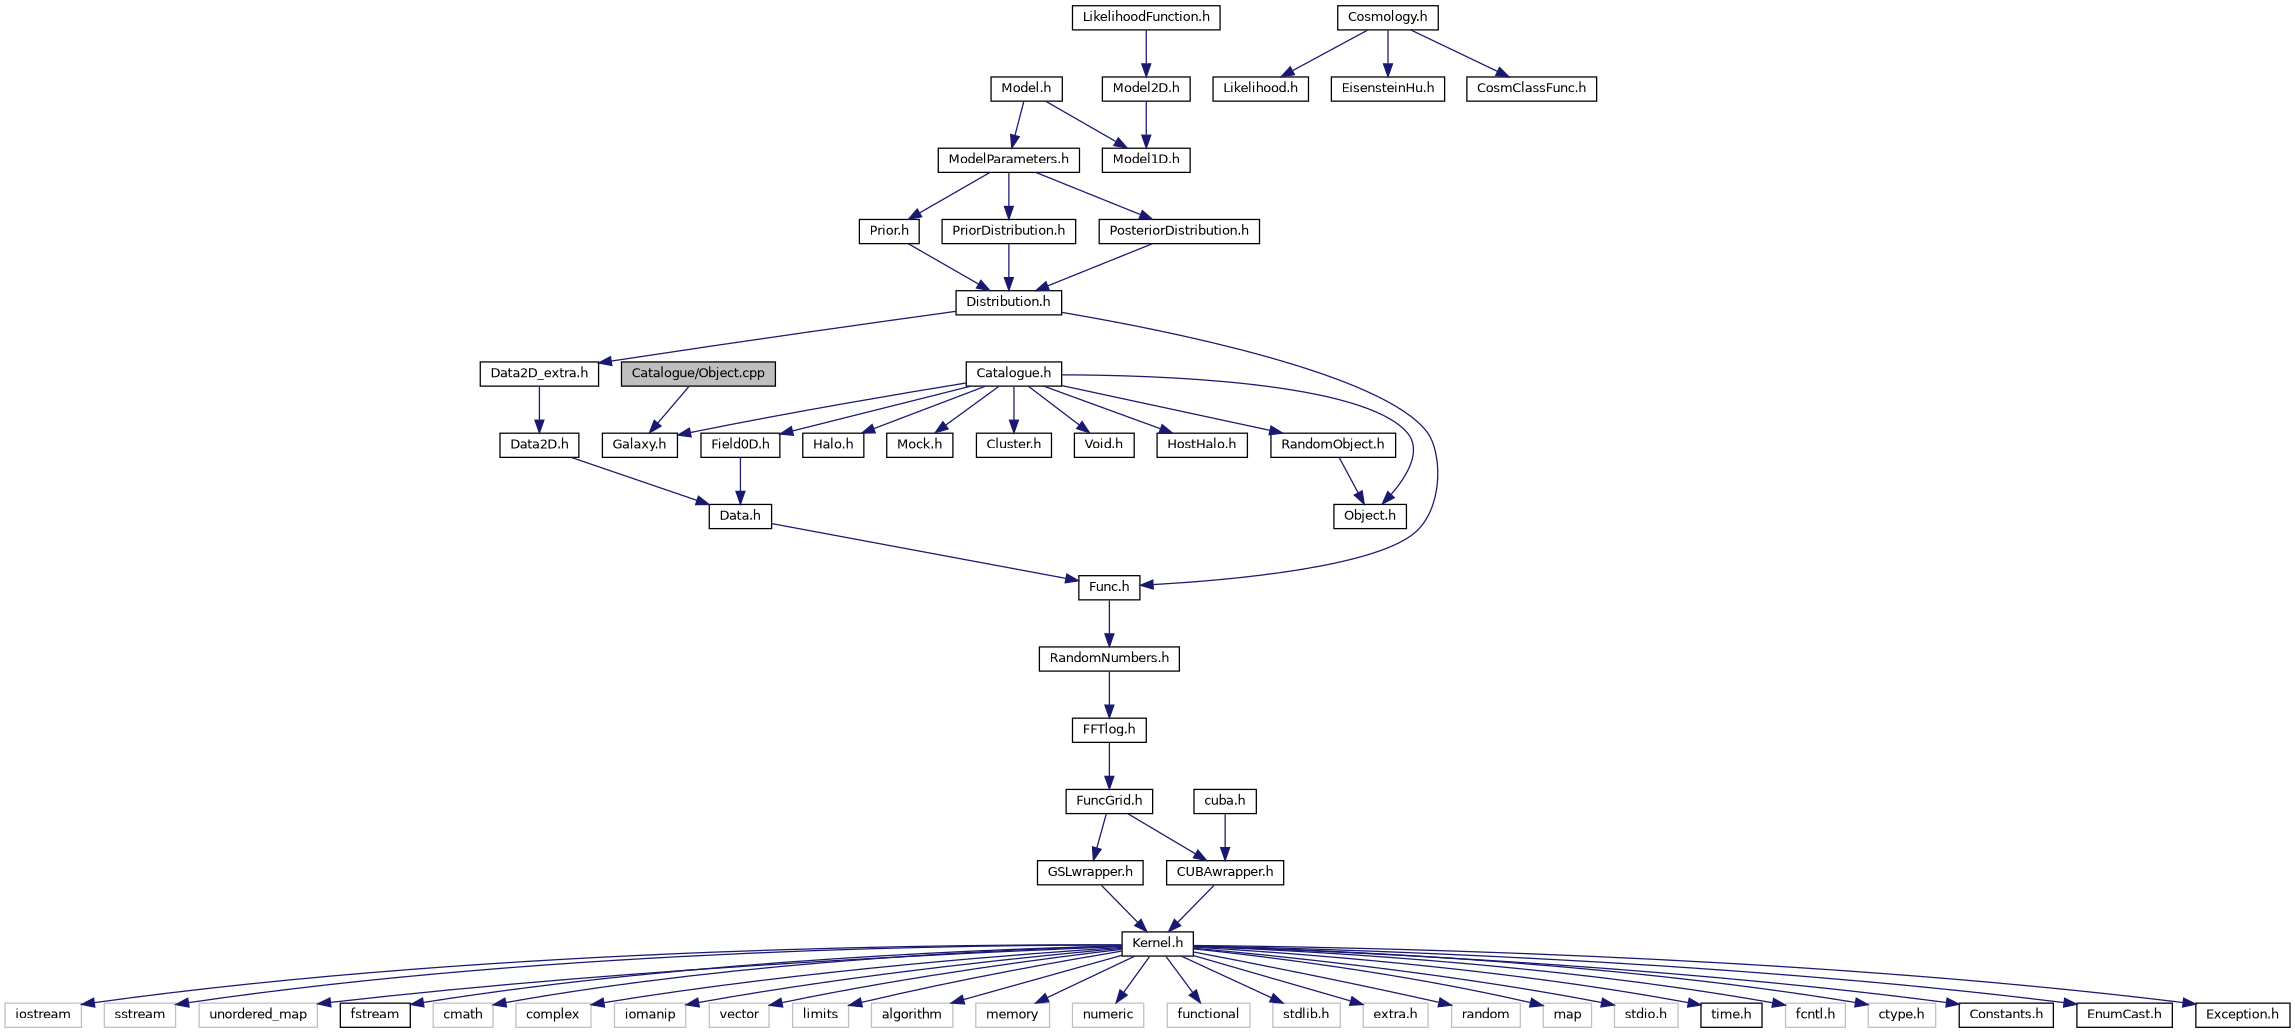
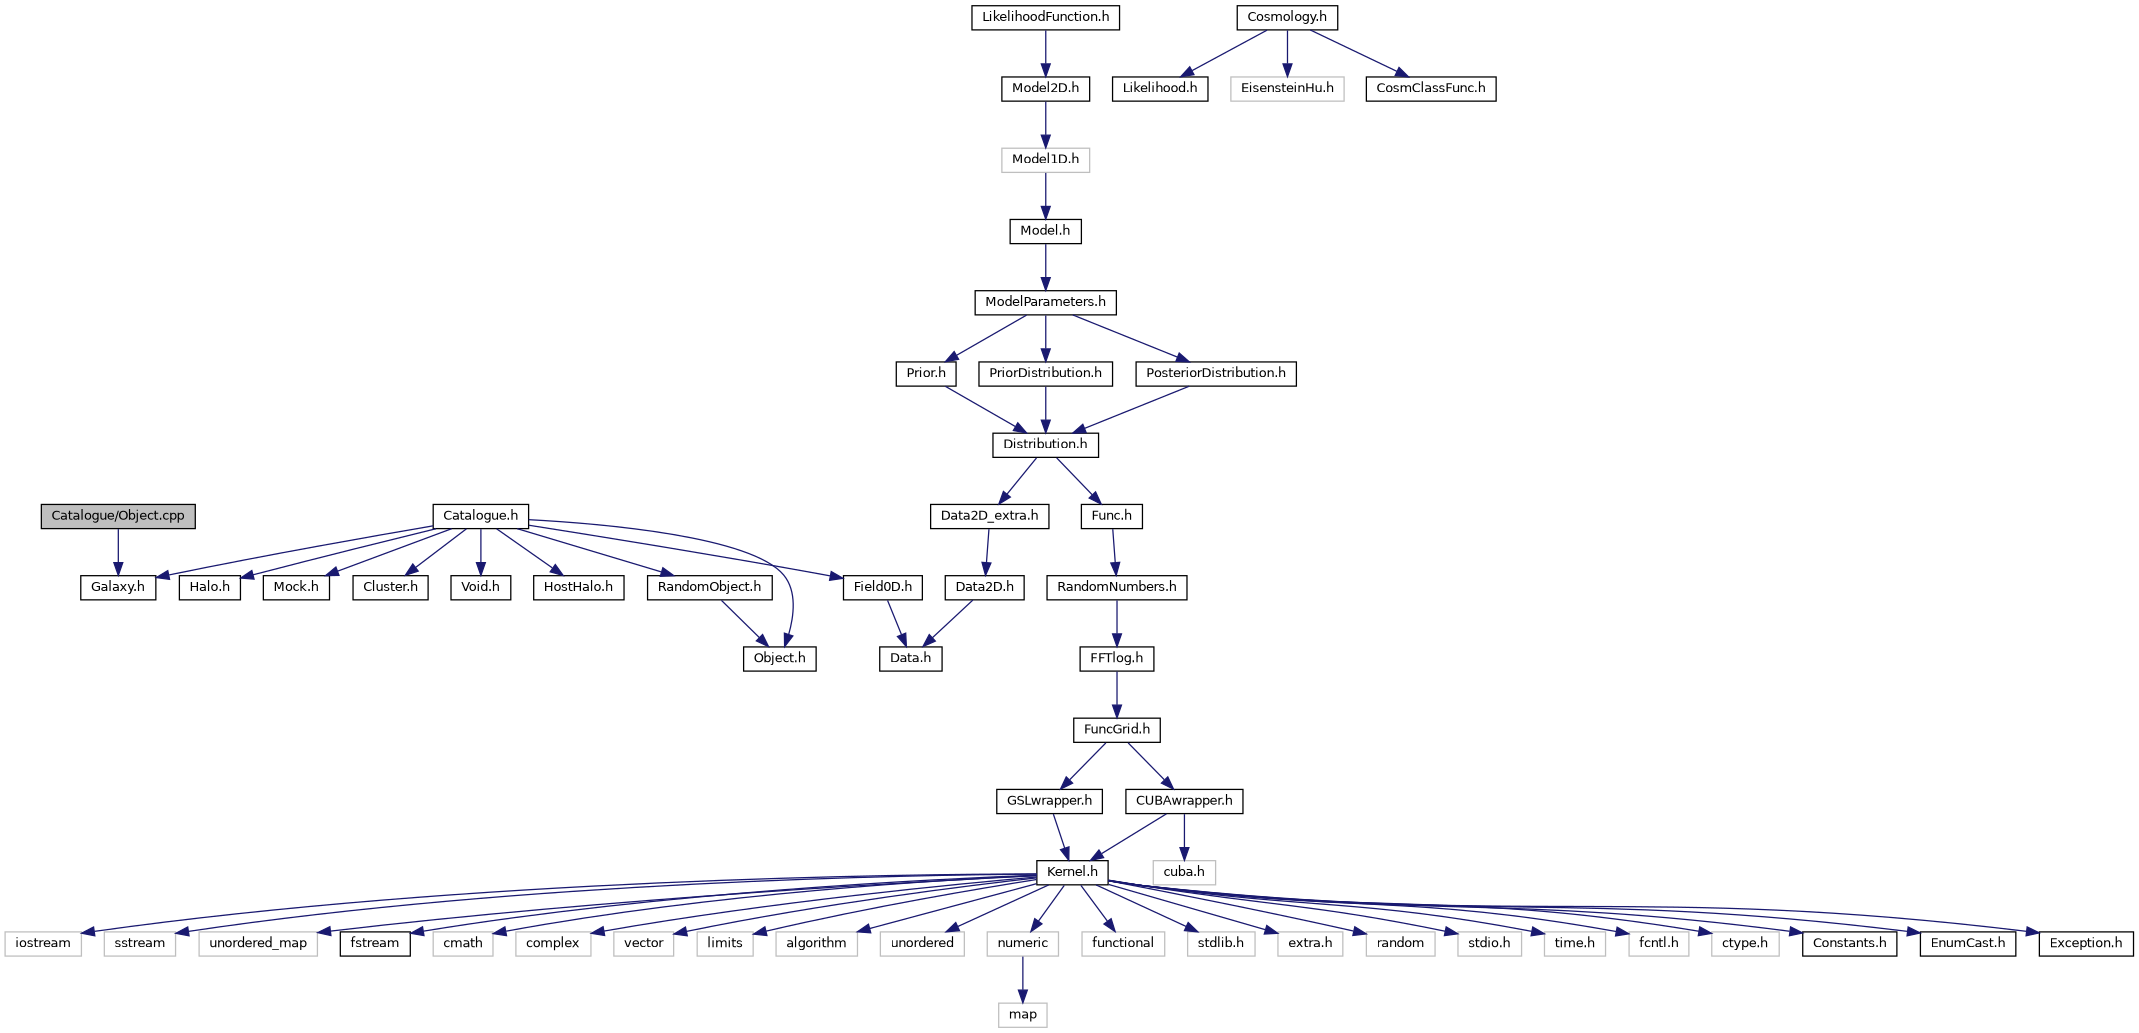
(1388, 89) -> (1287, 89)
(1081, 121) -> (1046, 190)
(1146, 160) -> (1046, 160)
(919, 551) -> none
(1225, 802) -> (1184, 873)
(1225, 831) -> (1184, 831)
(1439, 984) -> (1023, 973)
(650, 1015) -> none
(1013, 1015) -> (922, 944)
(1731, 1015) -> (1575, 944)
